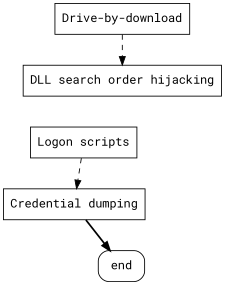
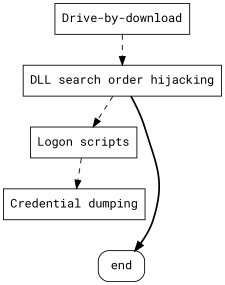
none -> (105, 108)
(95, 232) -> (157, 170)
